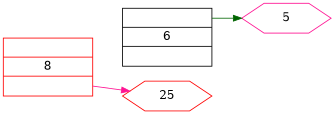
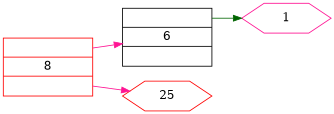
(286, 18) -> (286, 18)
none -> (103, 46)
